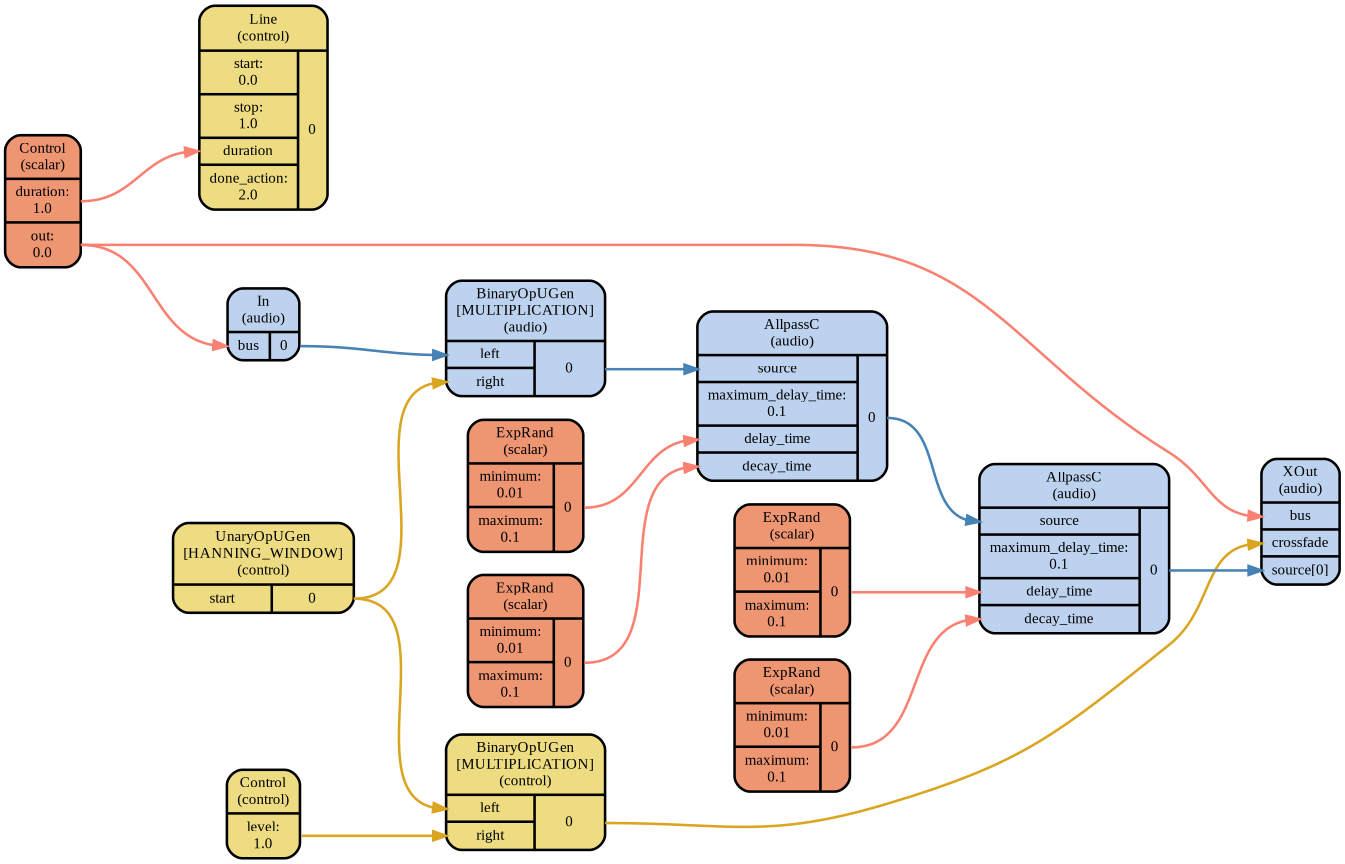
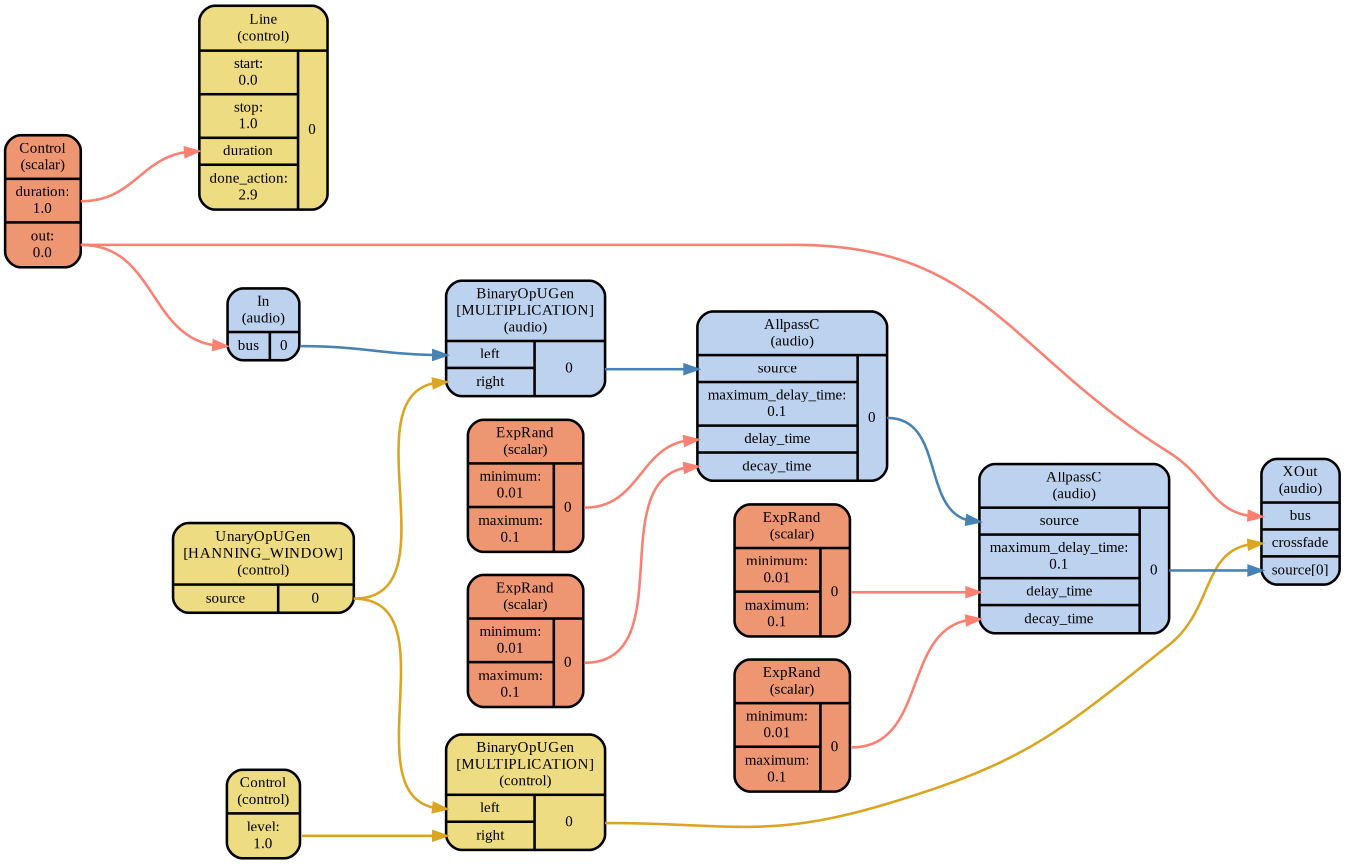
(249, 195) -> (249, 195)
(222, 598) -> (226, 598)
